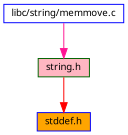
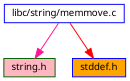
(64, 90) -> (79, 37)
